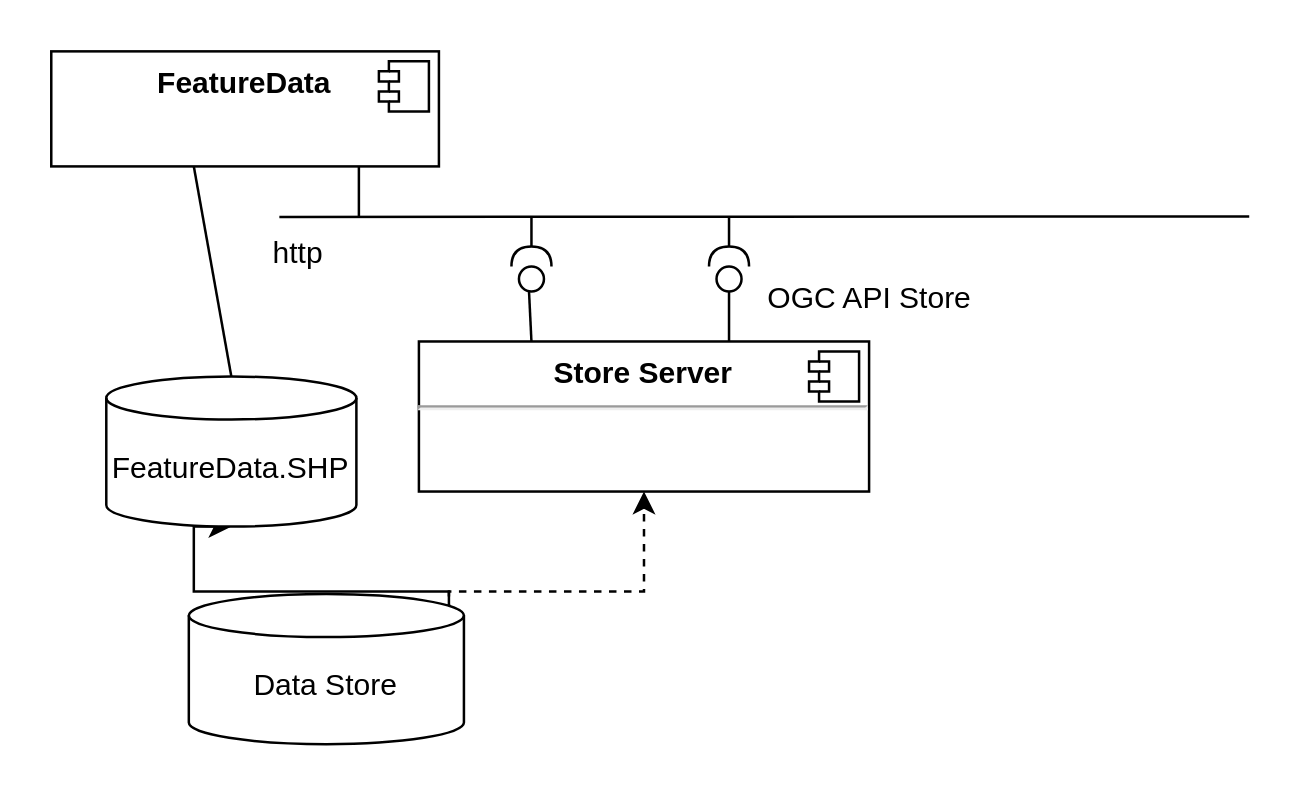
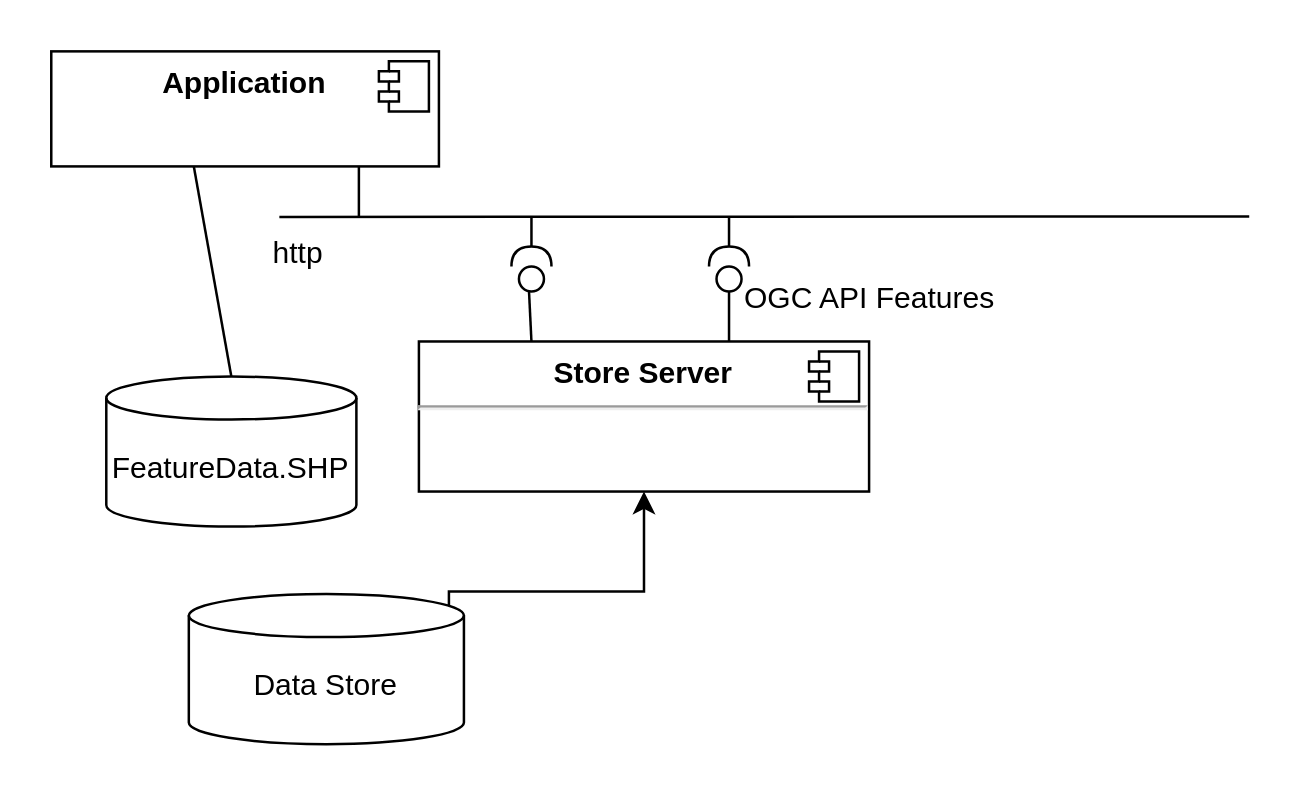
(144, 51) -> (132, 51)
(870, 299) -> (870, 299)
(282, 591) -> none
(590, 591) -> (590, 591)
